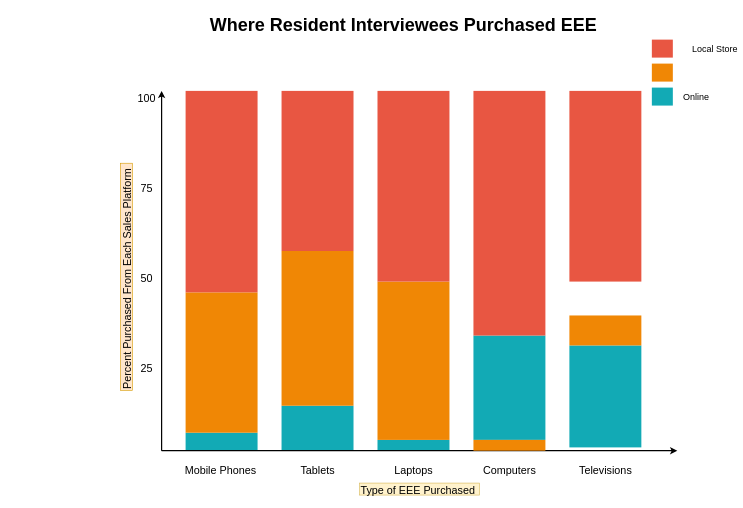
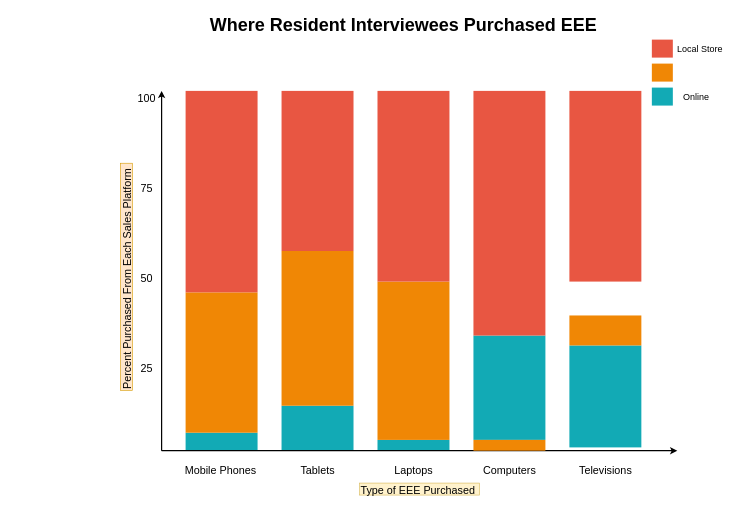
(715, 49) -> (700, 49)
